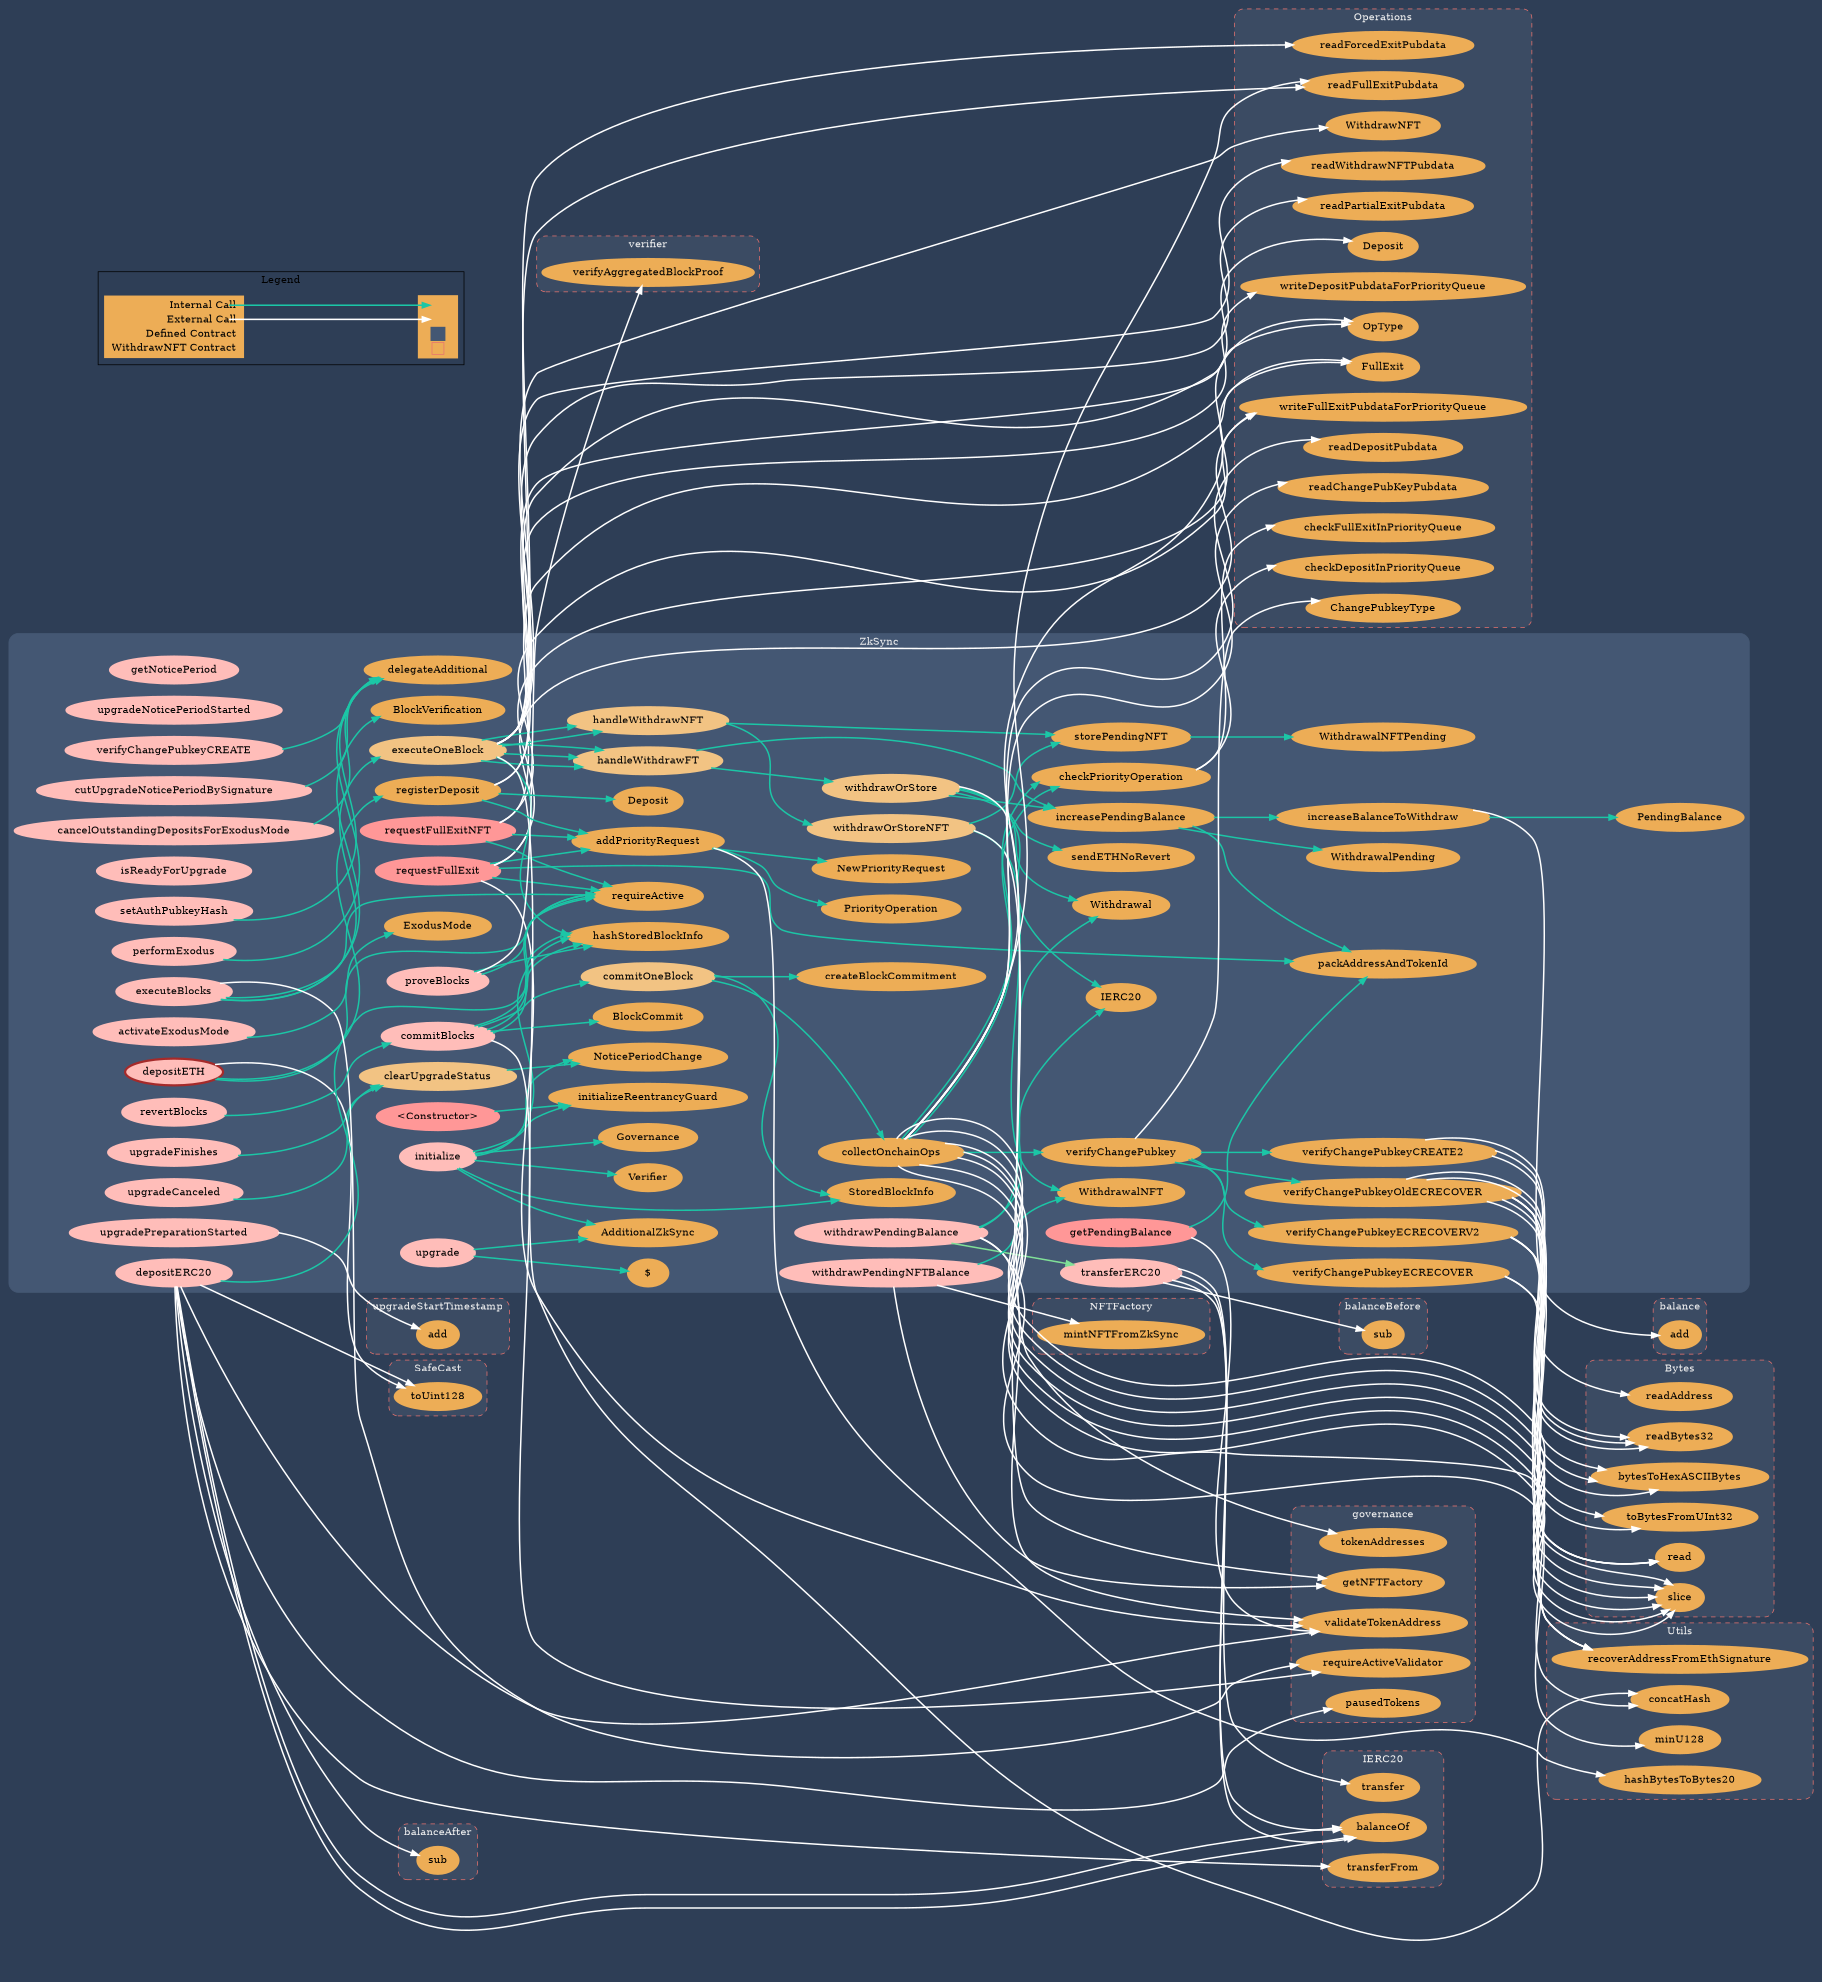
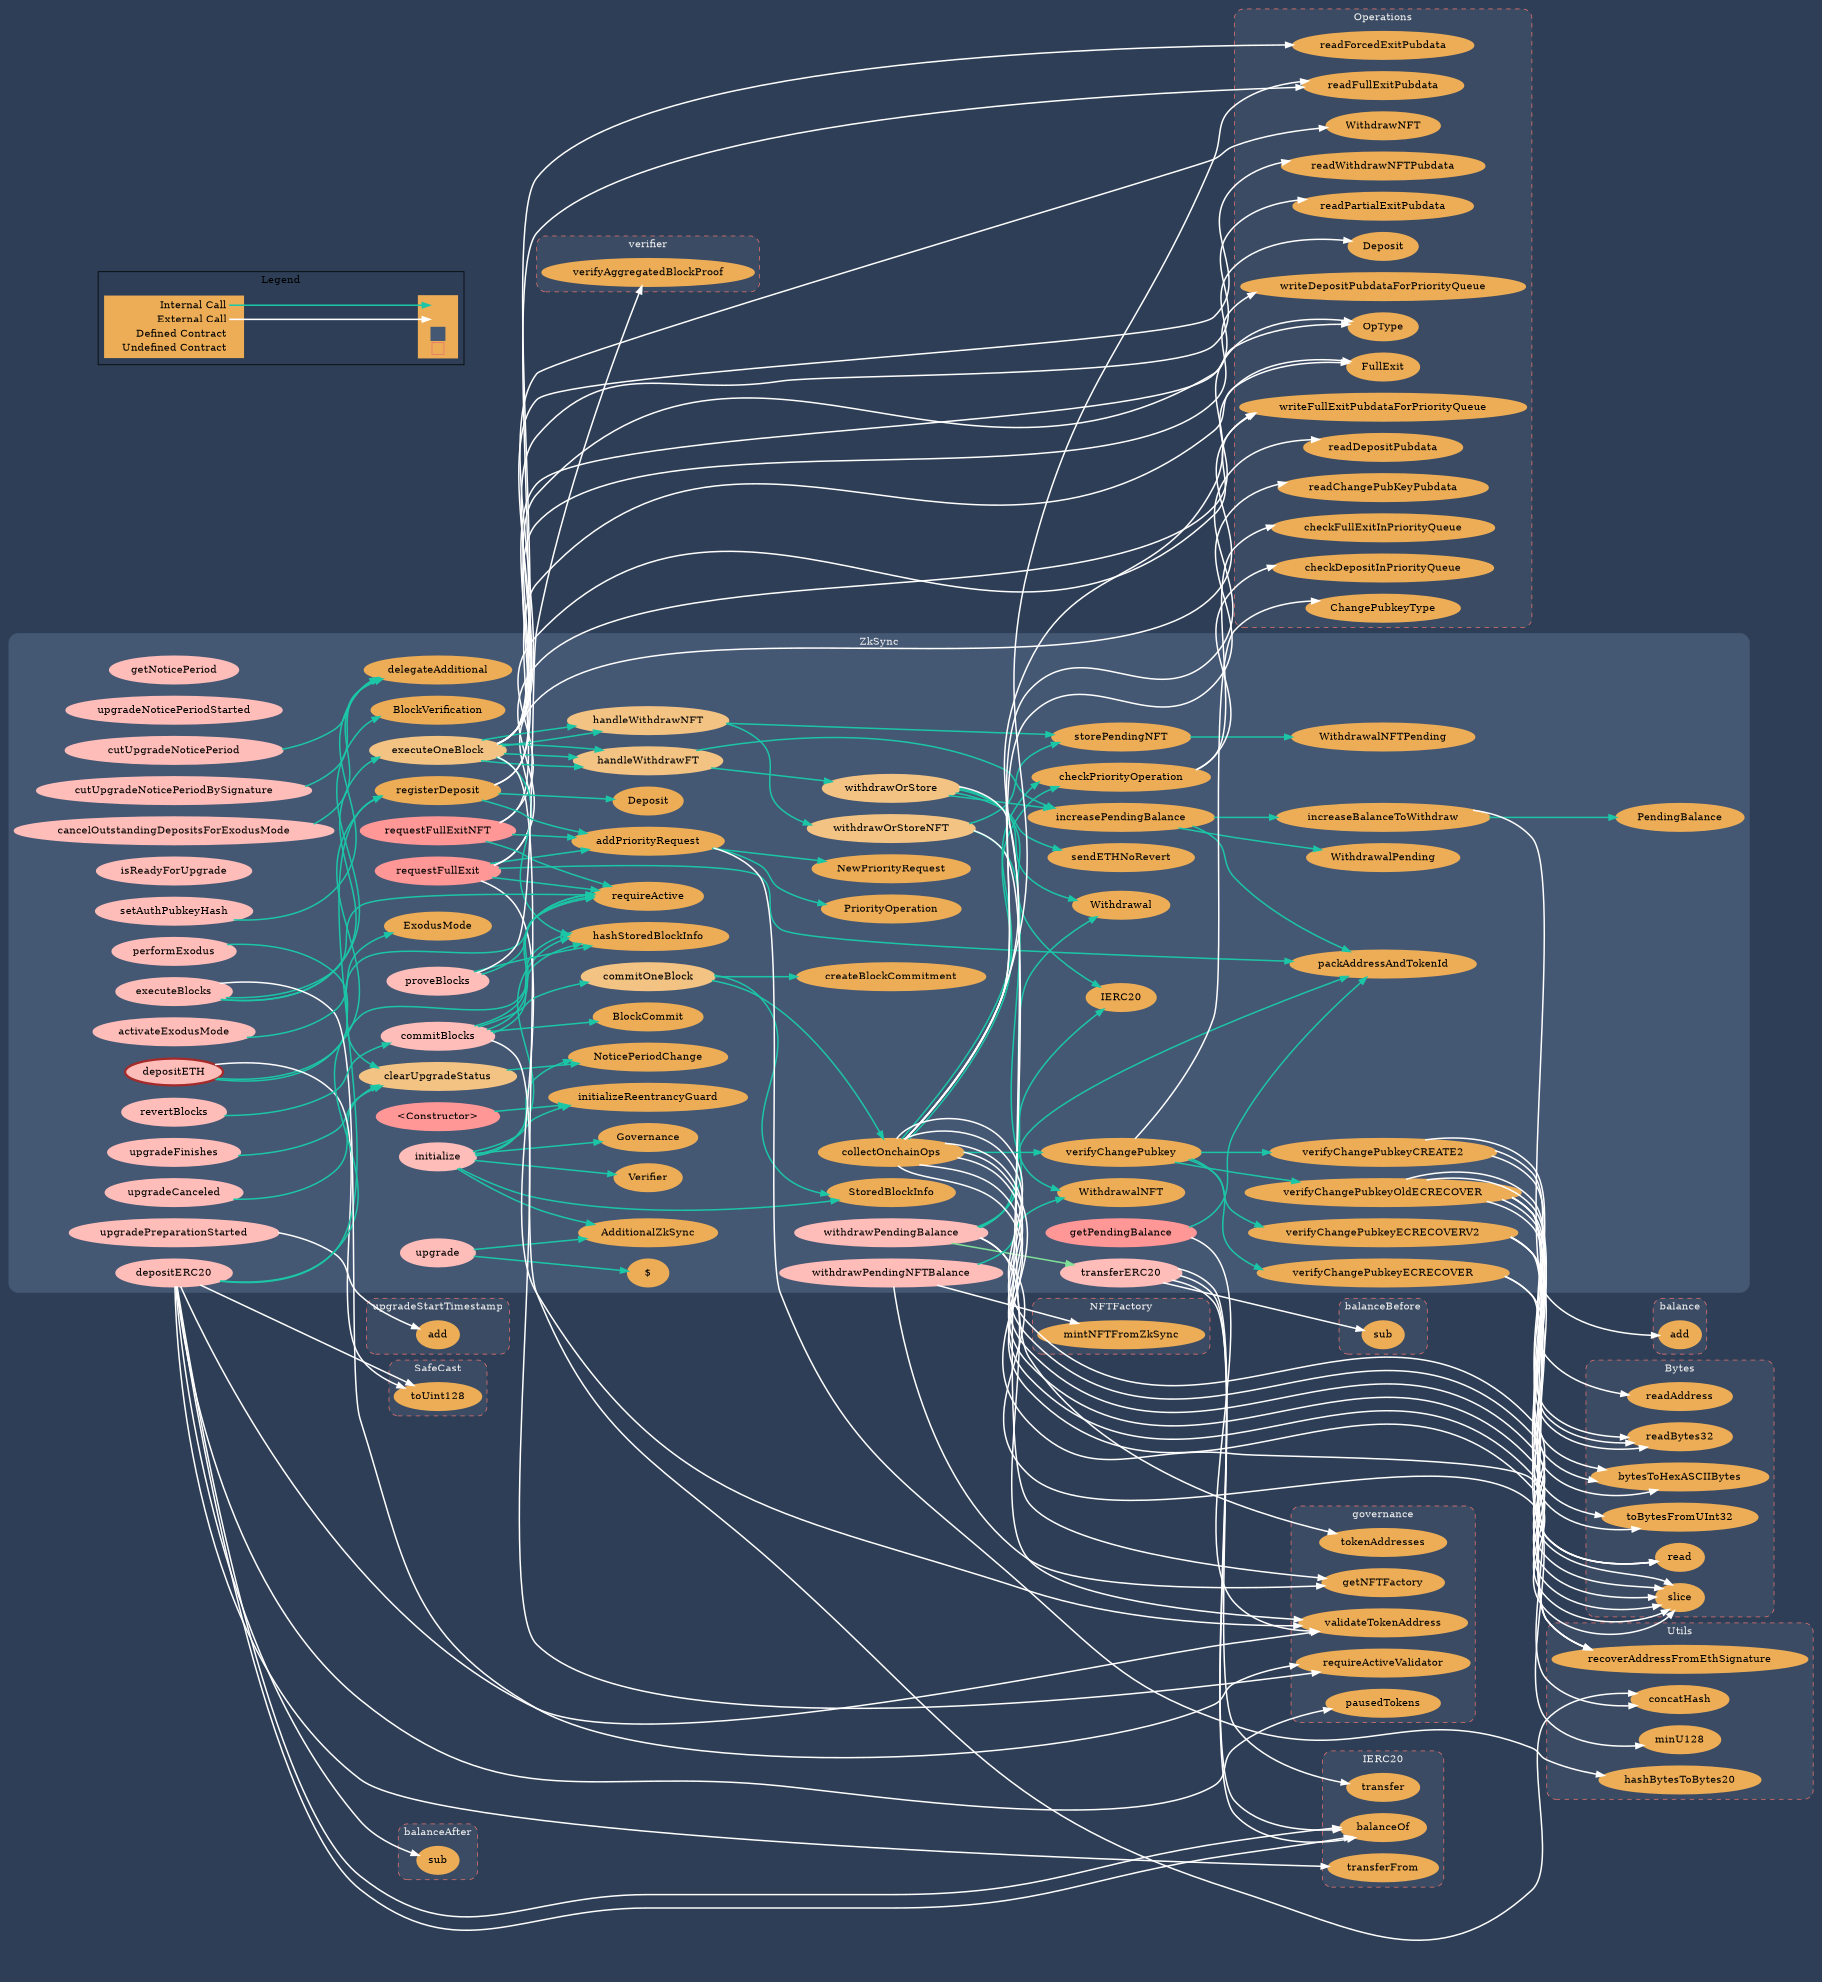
(174, 348) -> (174, 348)
(174, 750) -> (174, 750)
(358, 862) -> (327, 967)
none -> (1126, 1069)
none -> (353, 1083)
